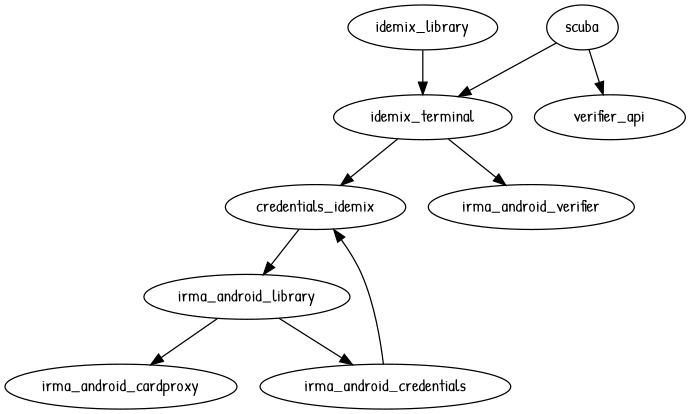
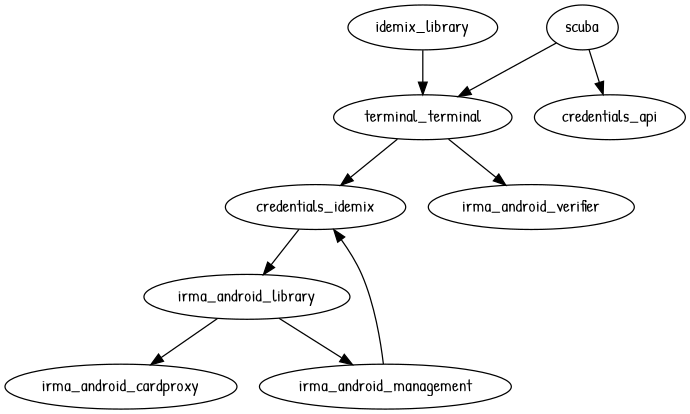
(423, 117) -> (423, 117)
(610, 117) -> (610, 117)
(385, 387) -> (385, 387)
